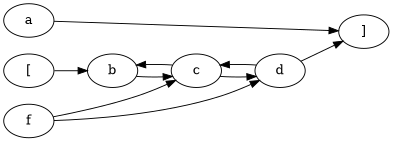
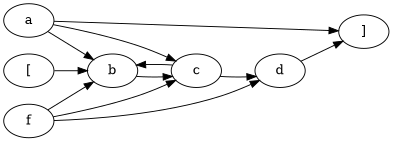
none -> (67, 43)
(243, 64) -> (111, 38)
none -> (67, 98)
